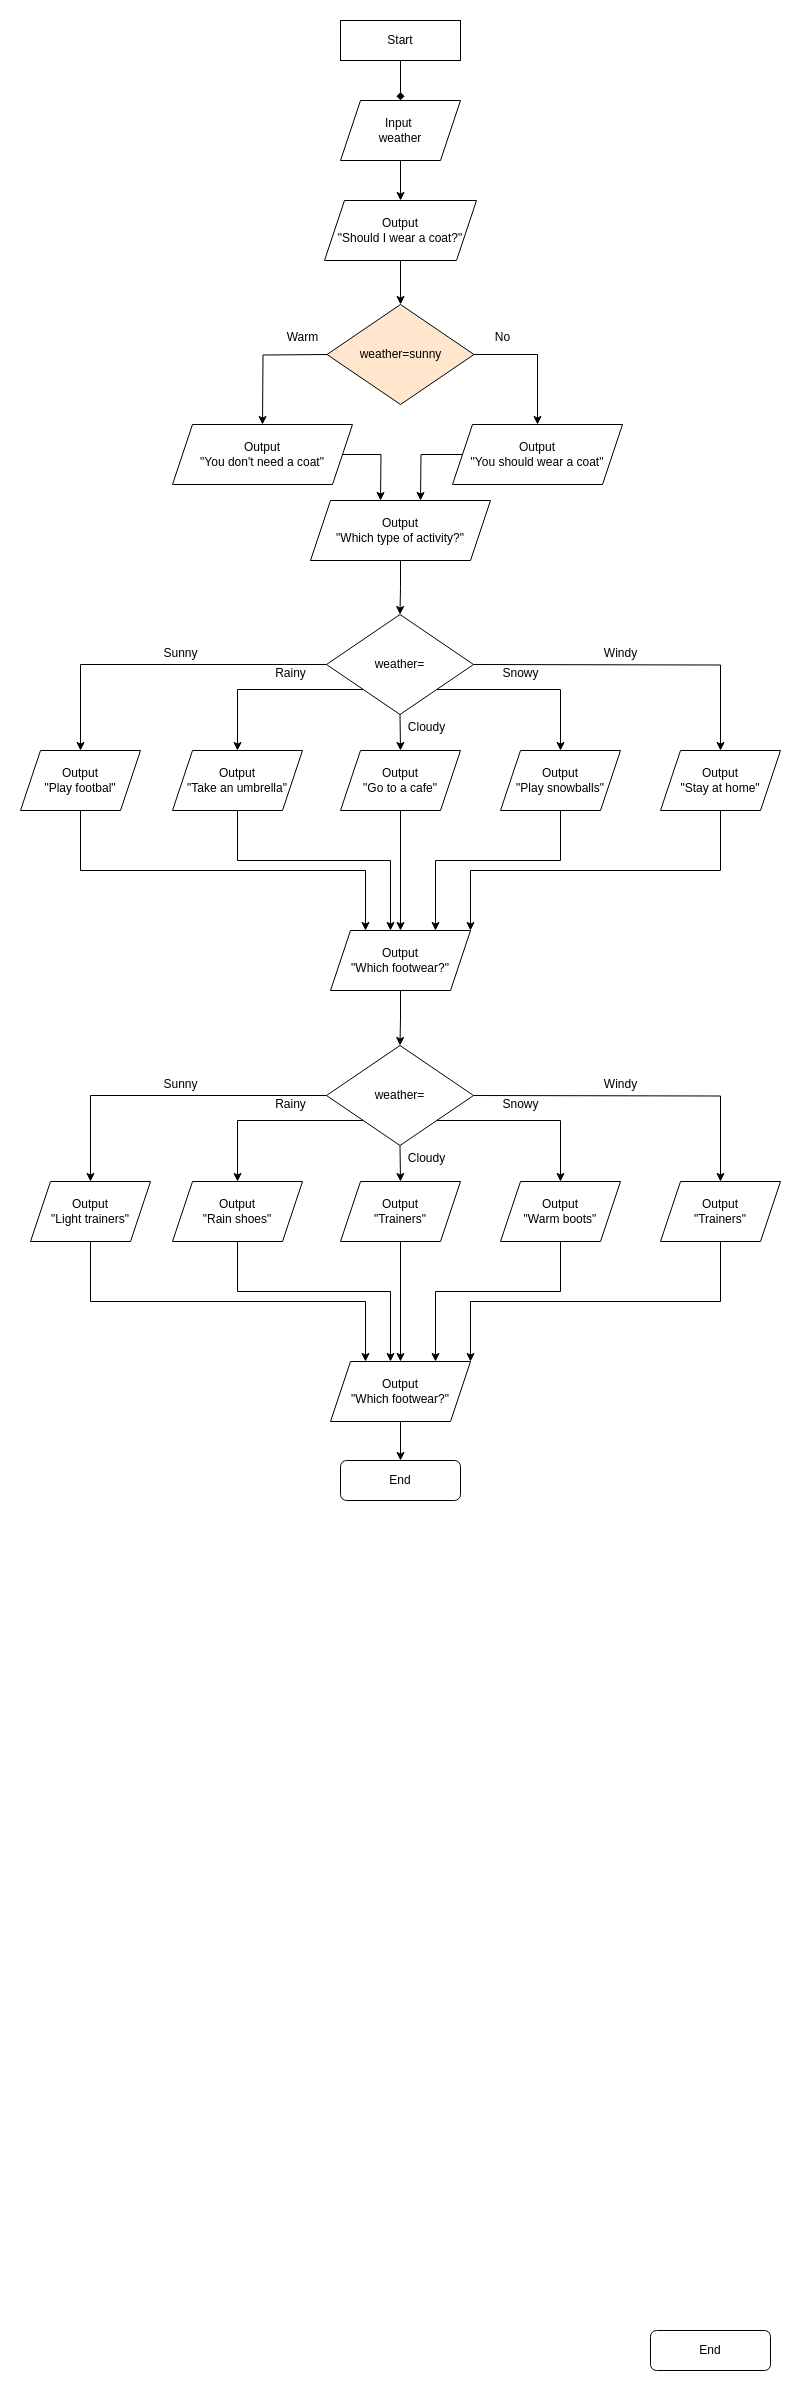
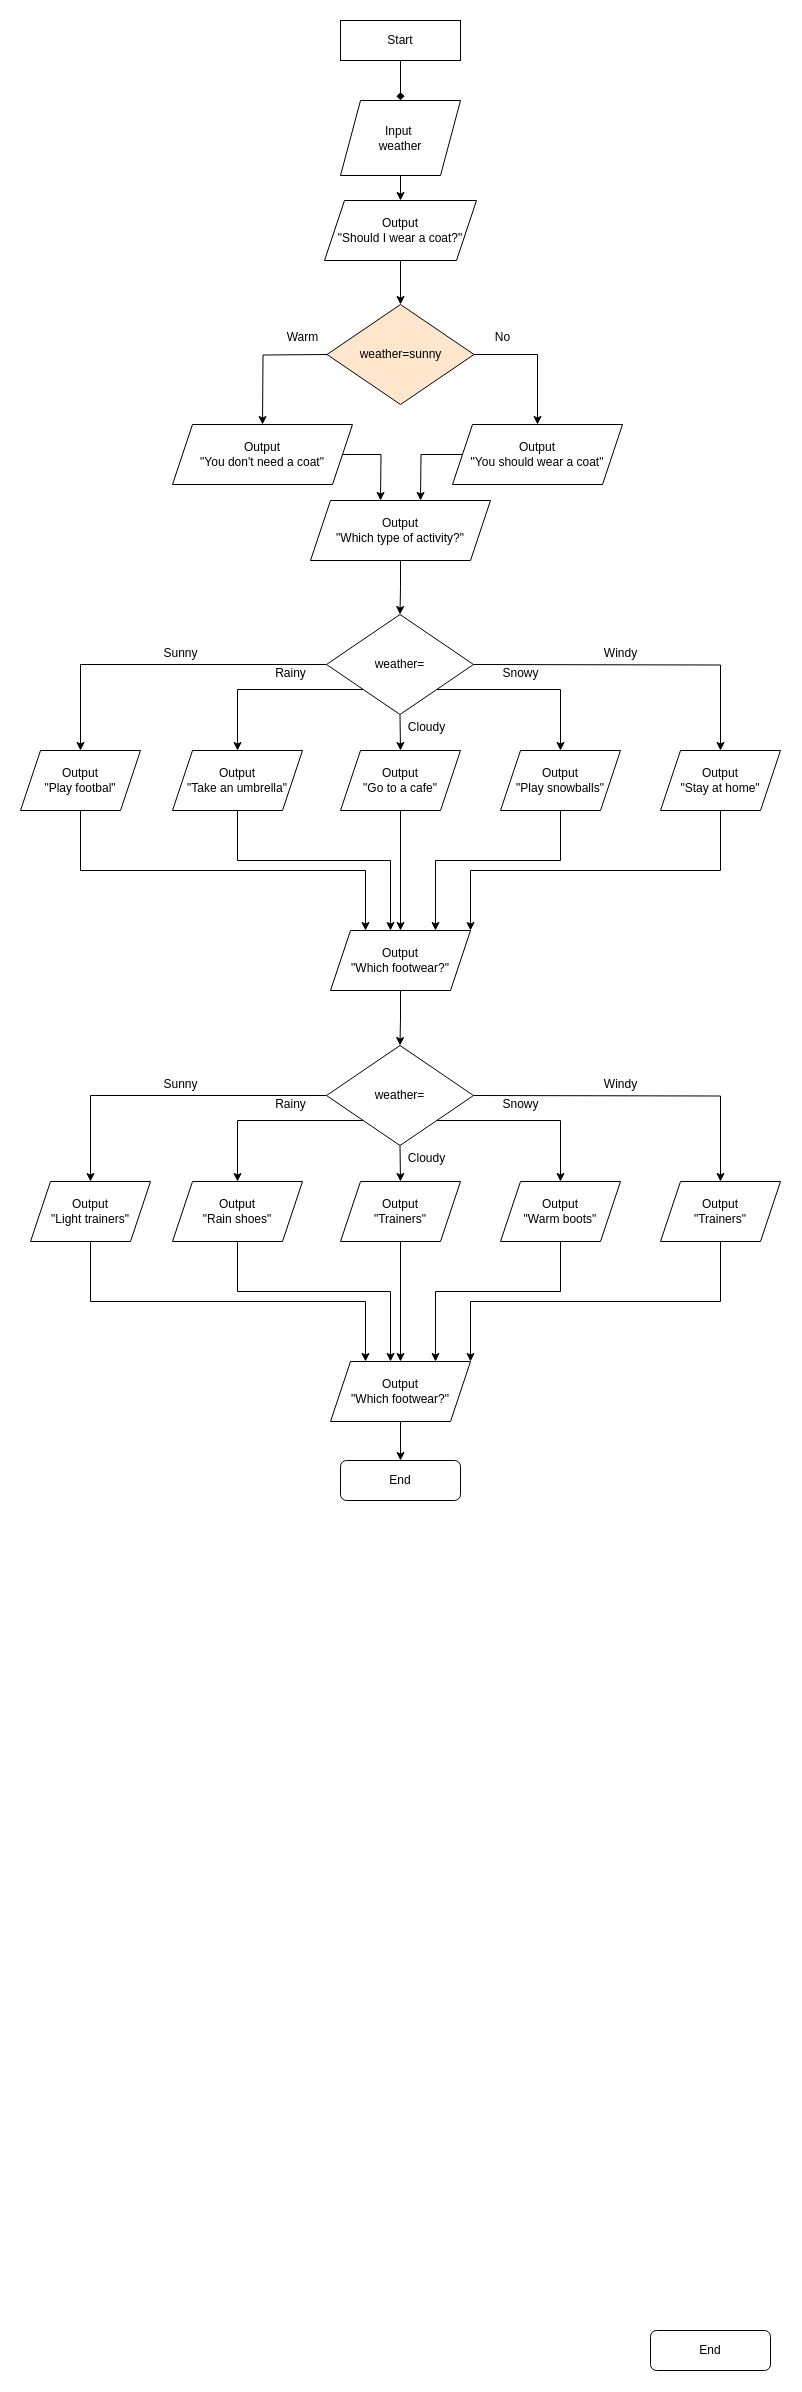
(401, 131) -> (401, 138)
